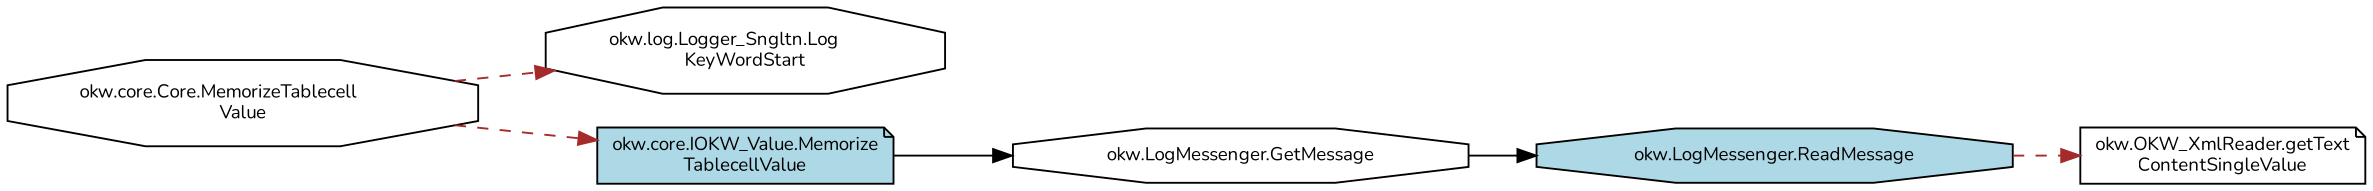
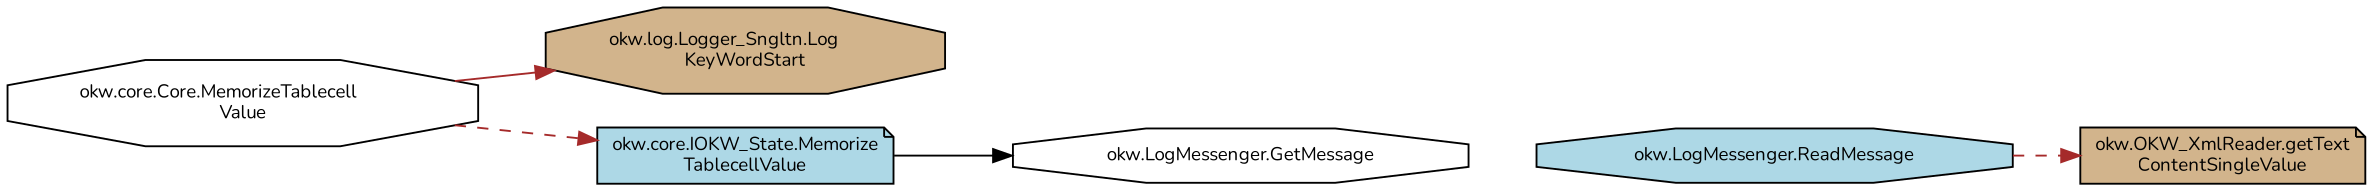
(745, 51) -> (745, 51)
(495, 77) -> (495, 77)
(745, 156) -> (745, 156)
(1493, 156) -> none
(2223, 156) -> (2223, 156)
